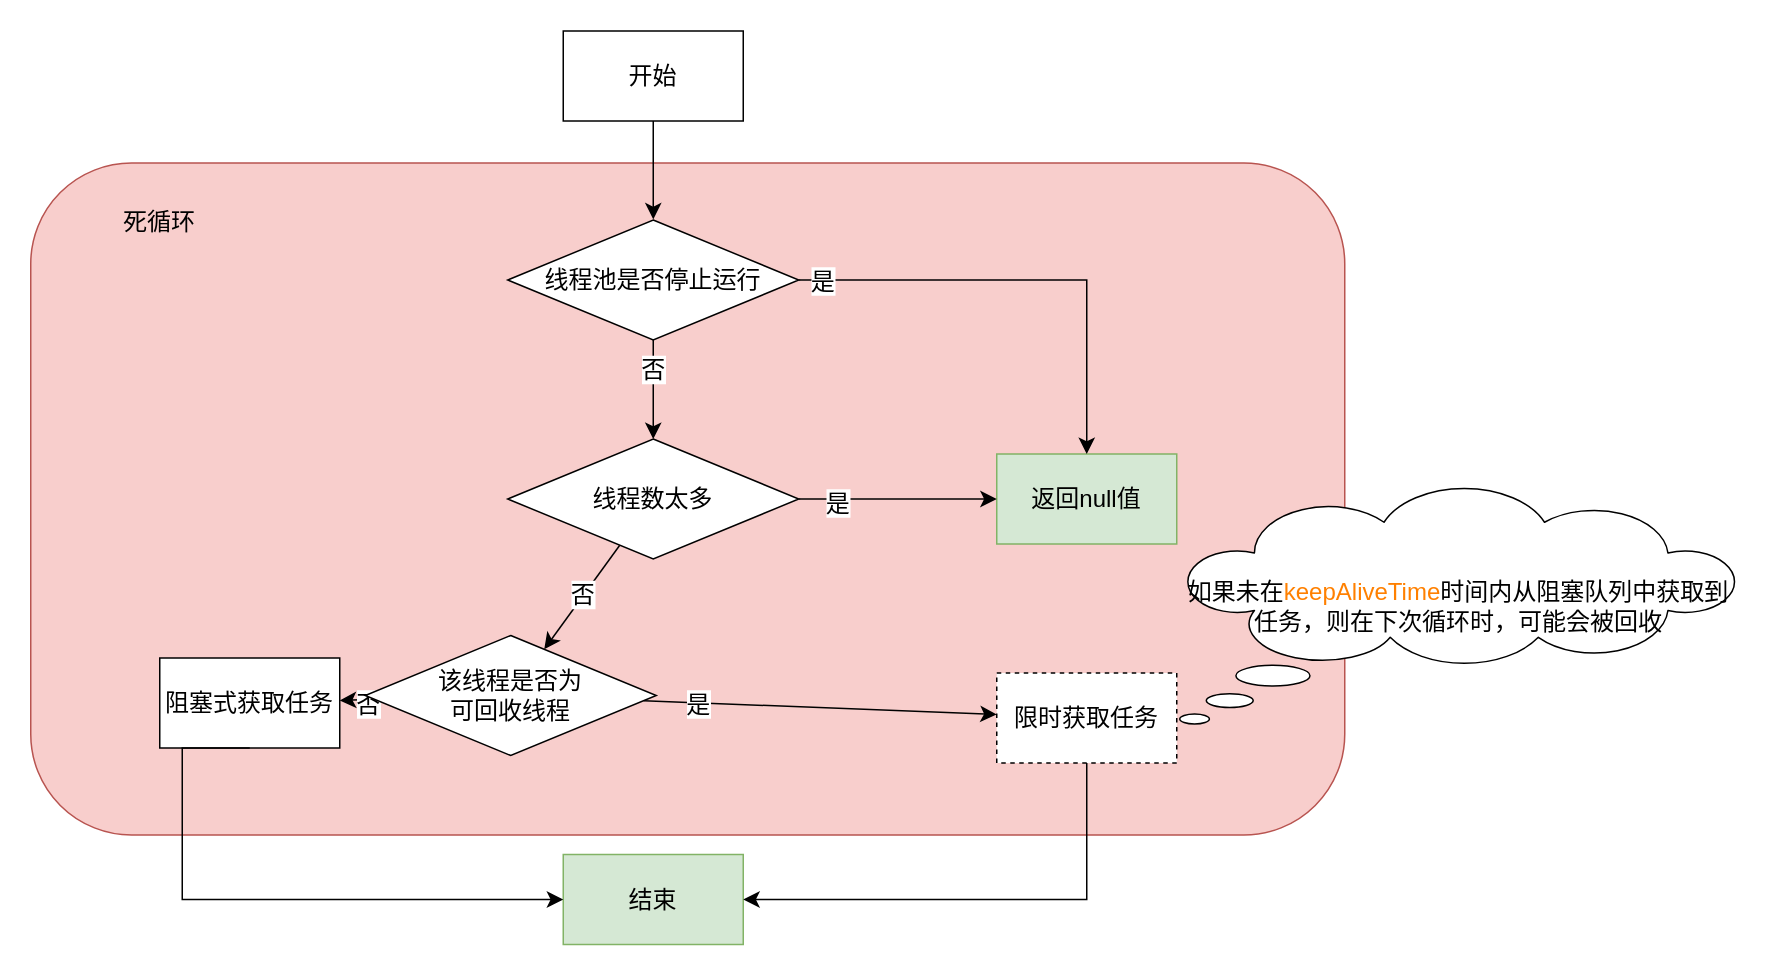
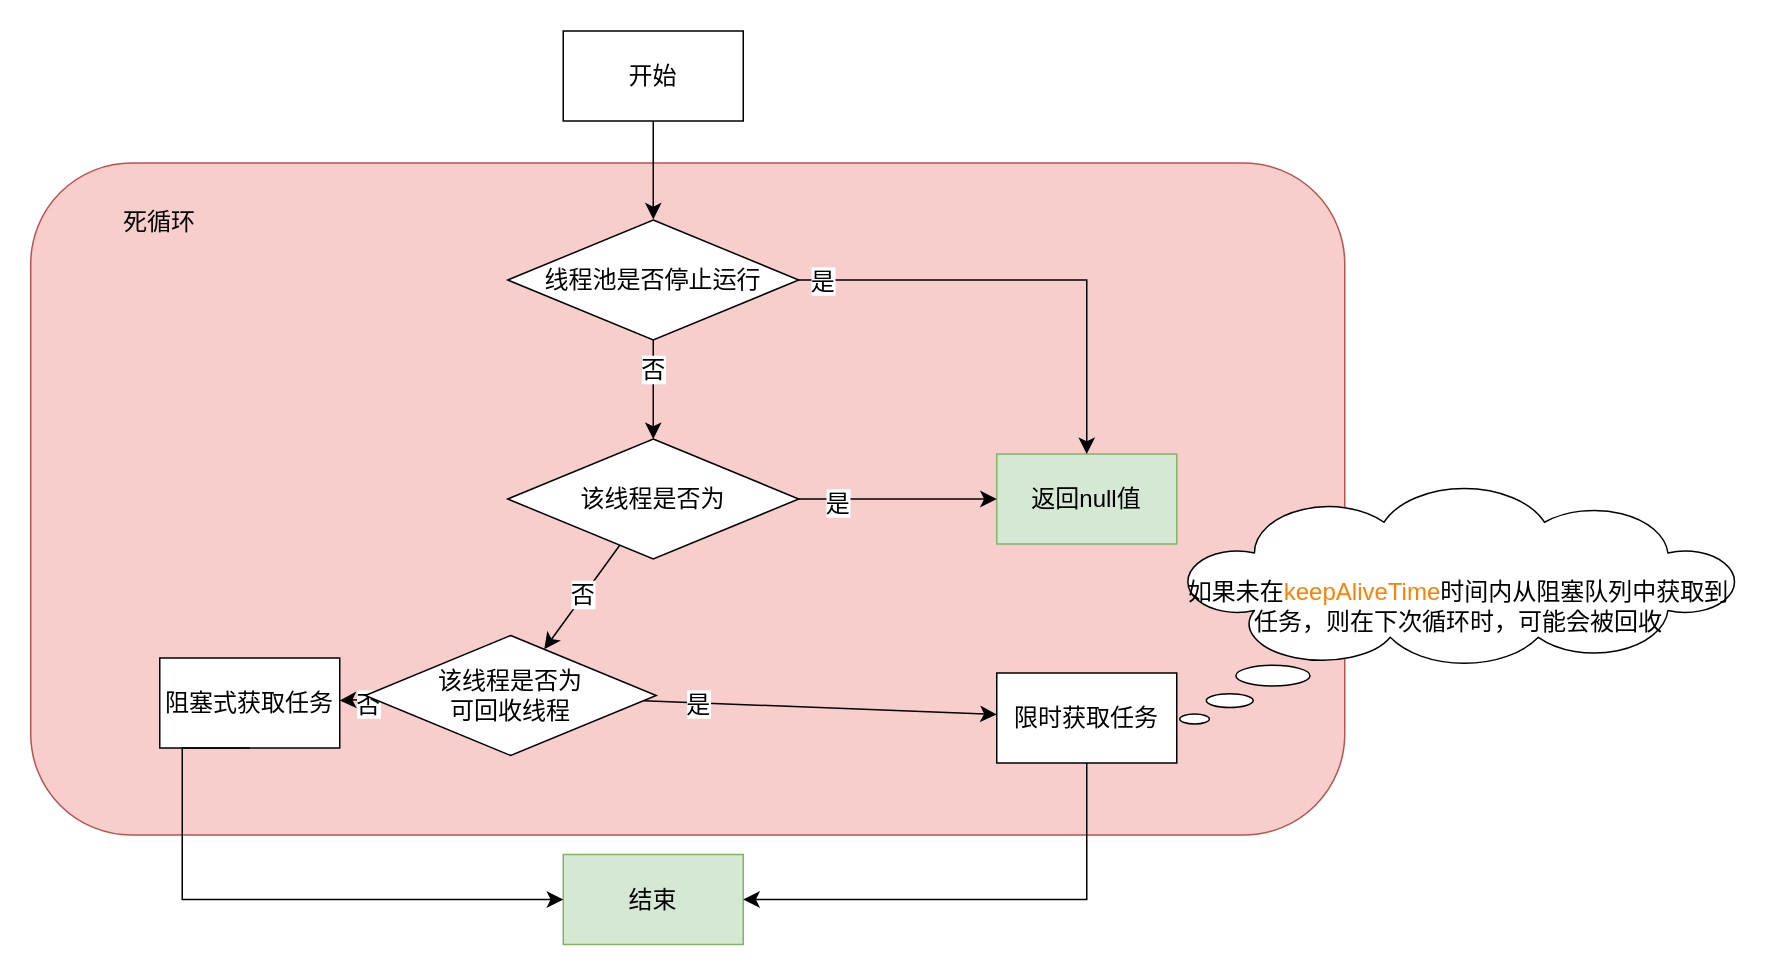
(653, 499) -> (653, 499)
(1087, 718) -> (1087, 718)
